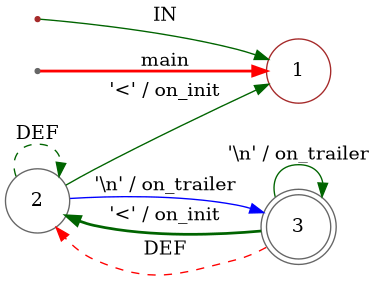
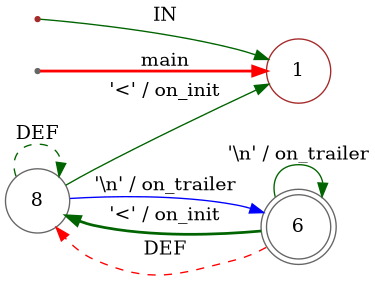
(38, 201) -> (38, 201)
(299, 227) -> (299, 227)
